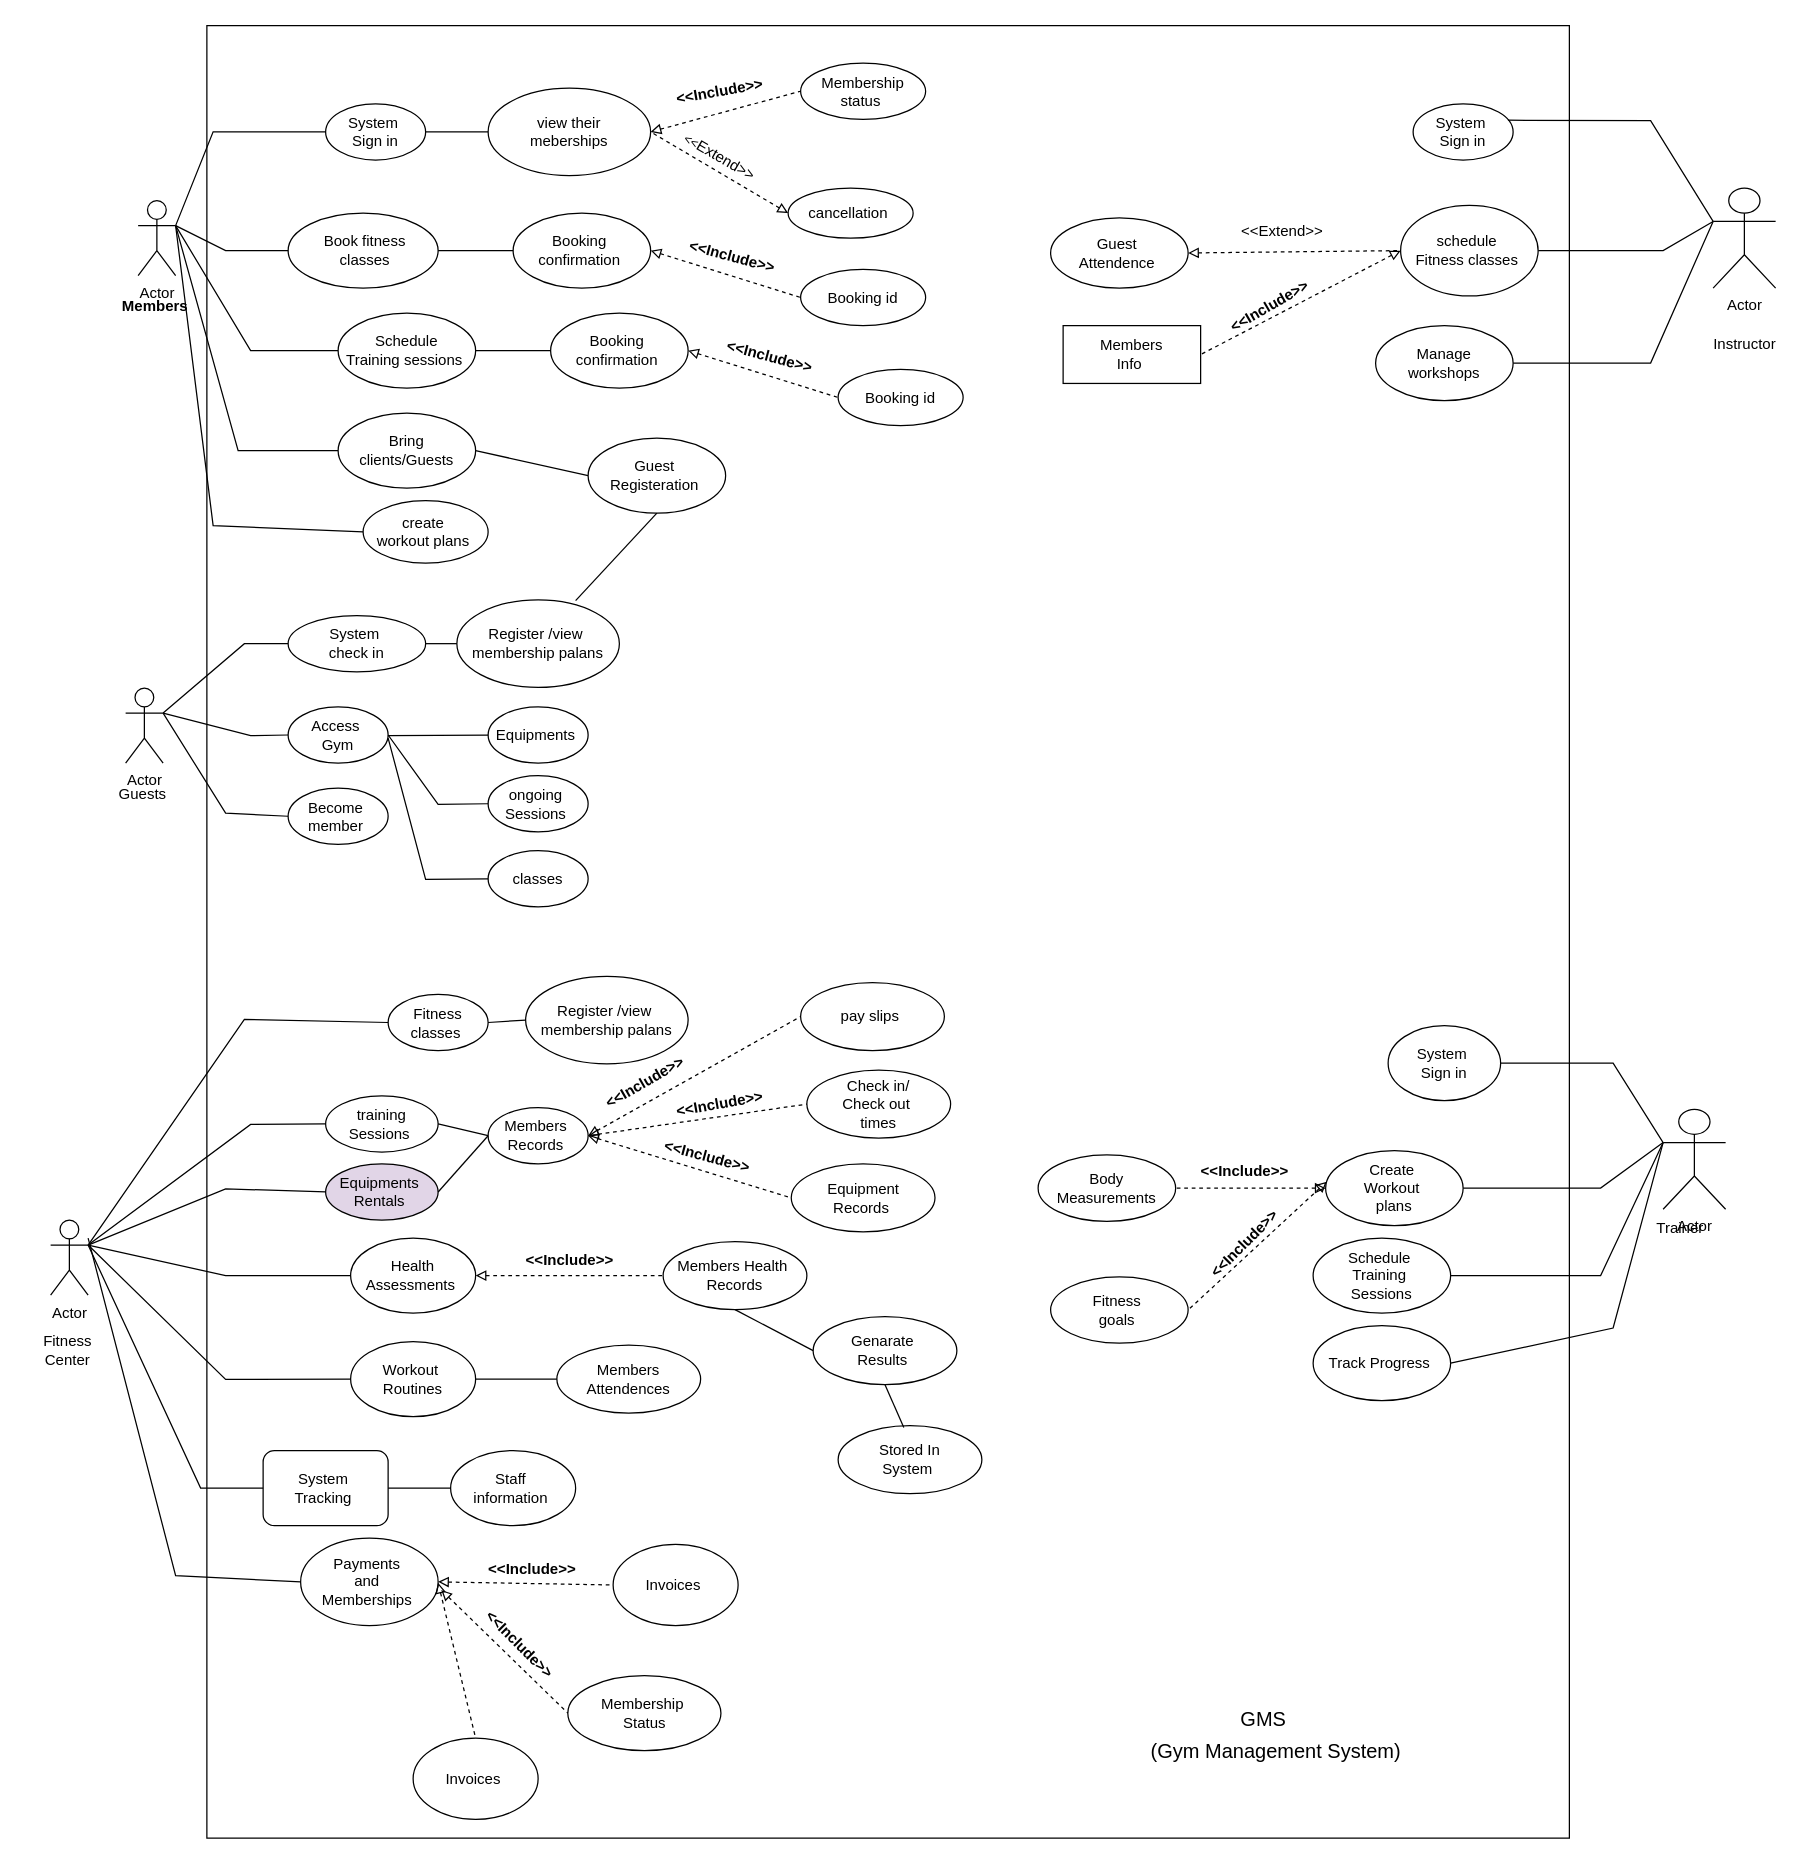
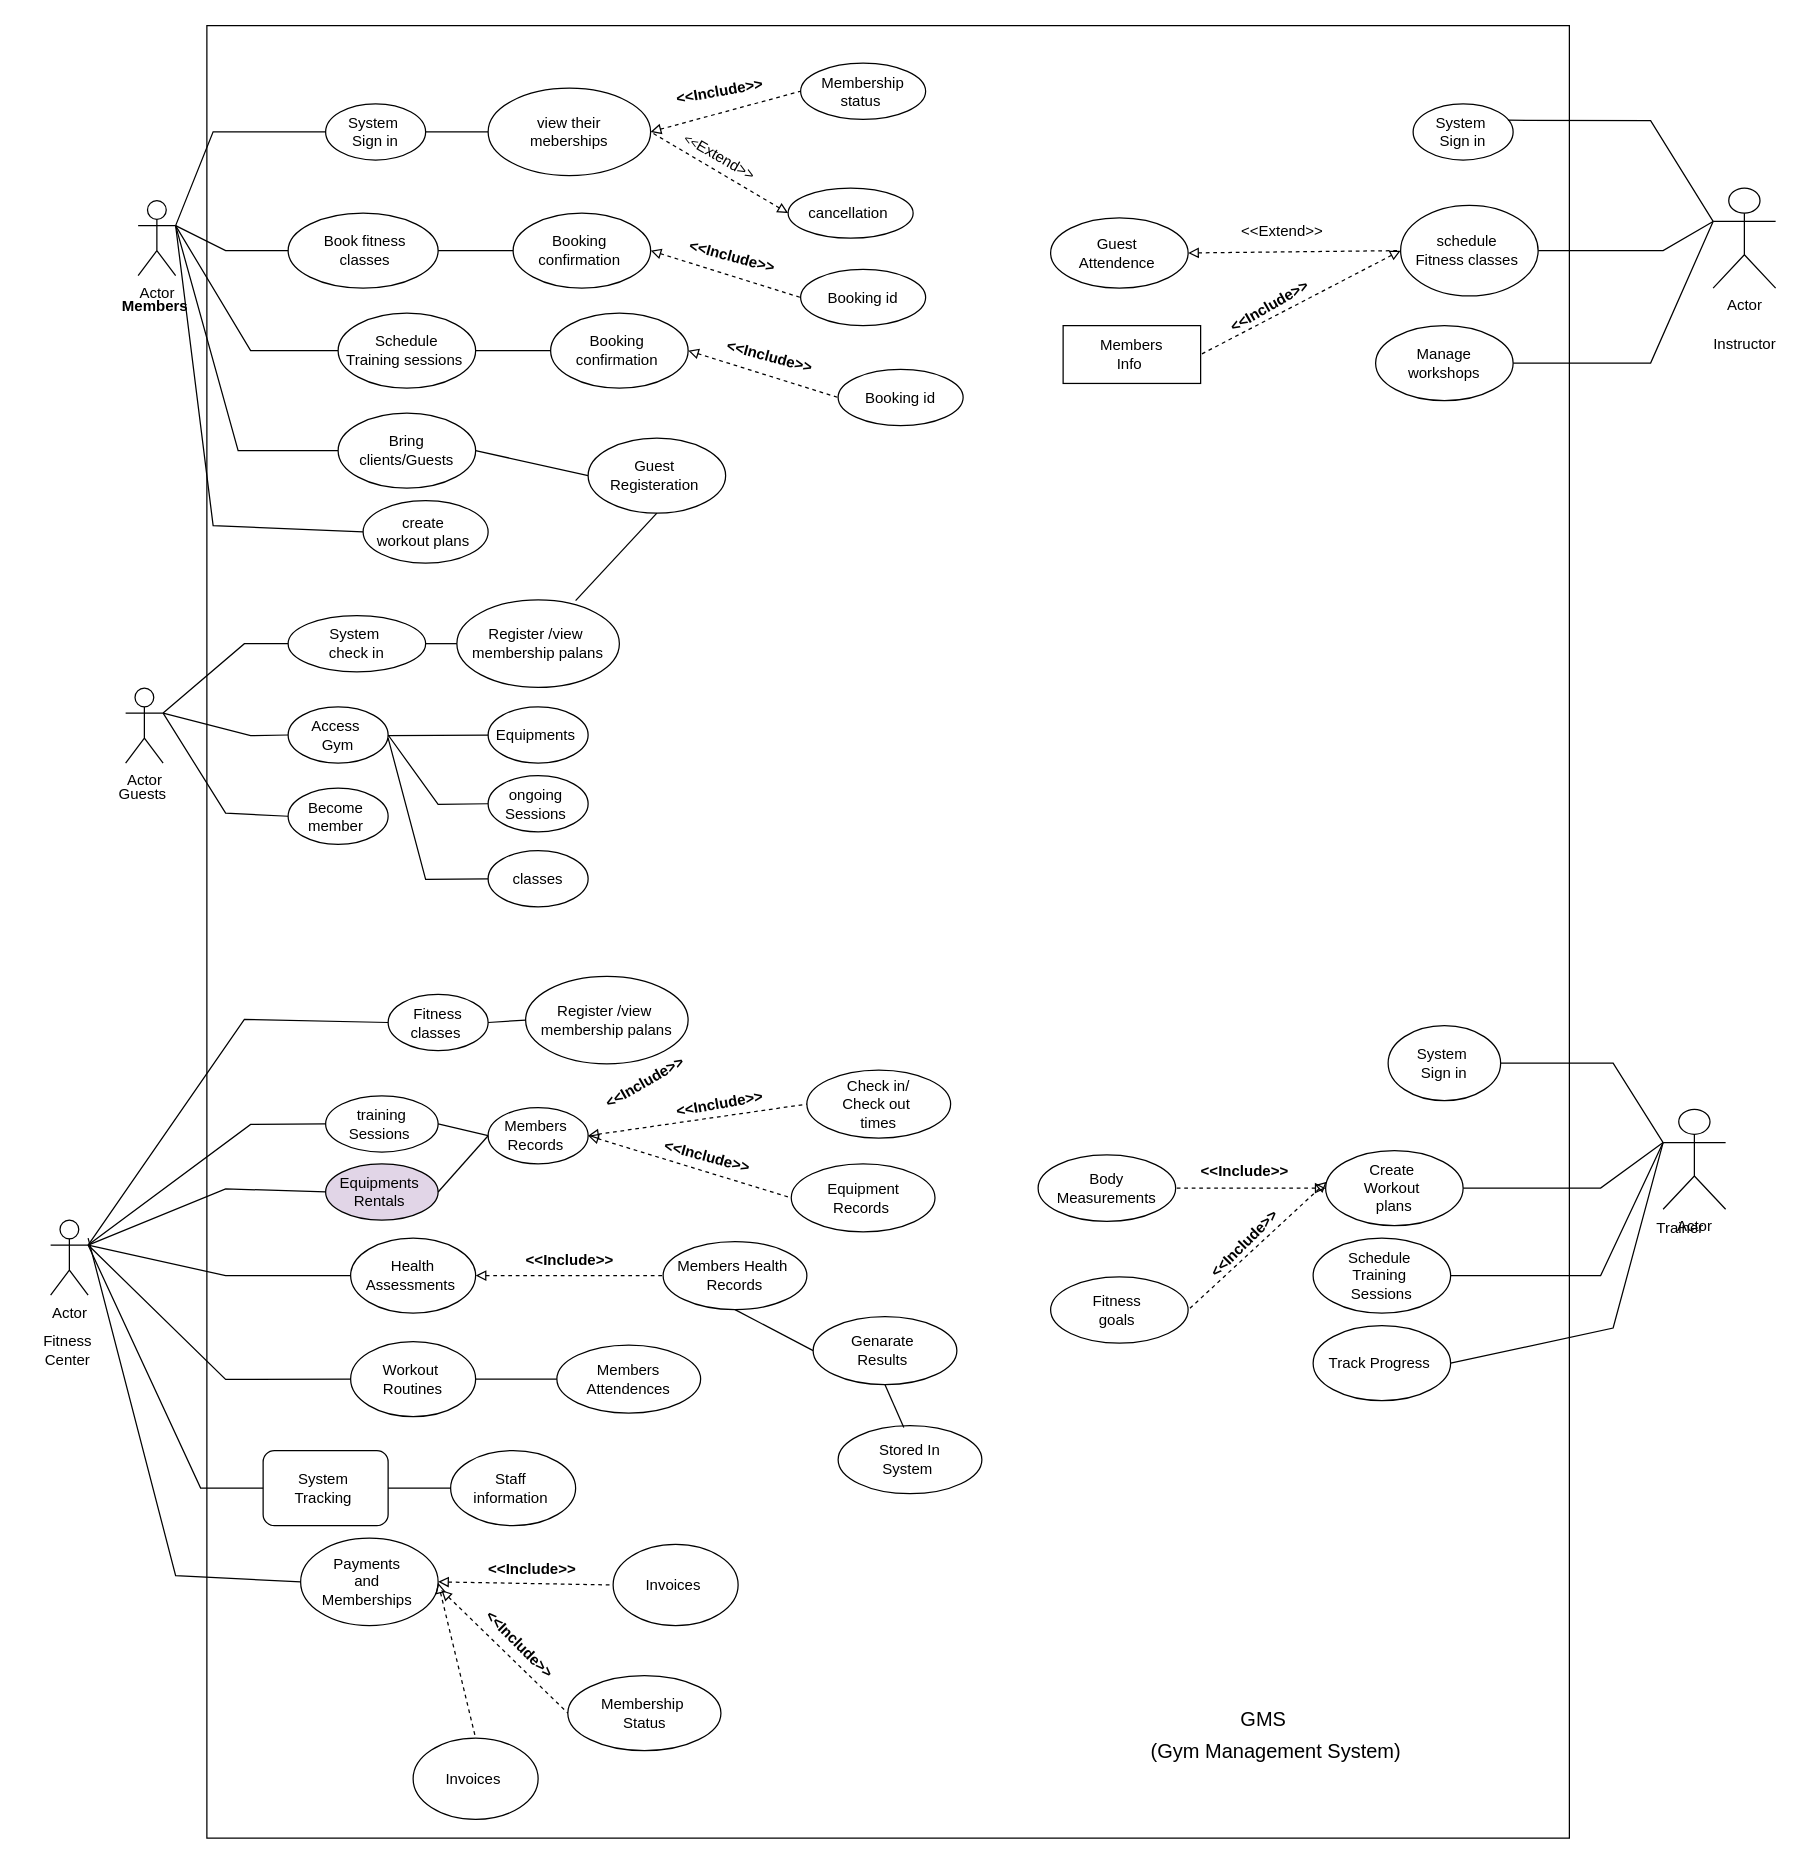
(873, 1017) -> none
(698, 1074) -> none
